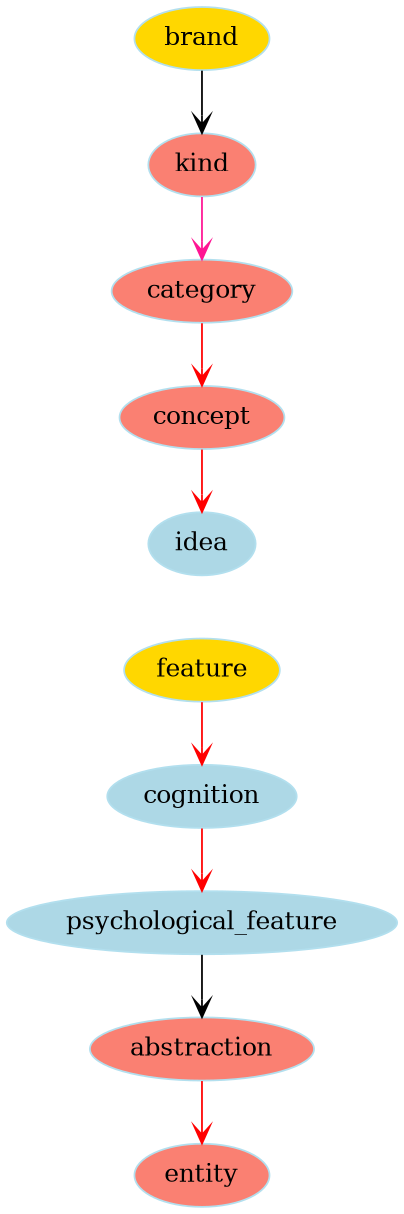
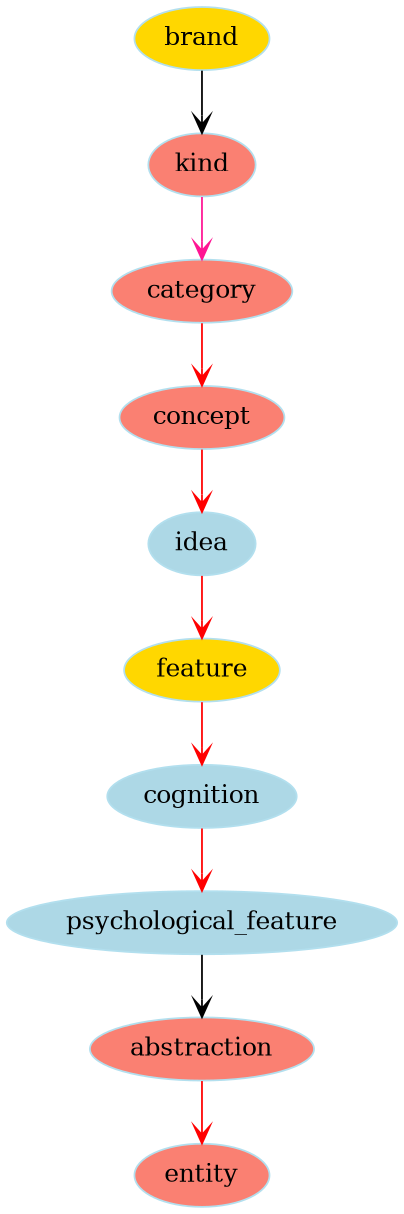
none -> (202, 598)
